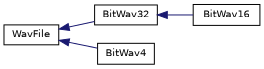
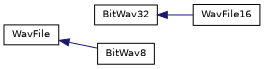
(227, 15) -> (227, 15)
(82, 24) -> none
(126, 54) -> (126, 54)
